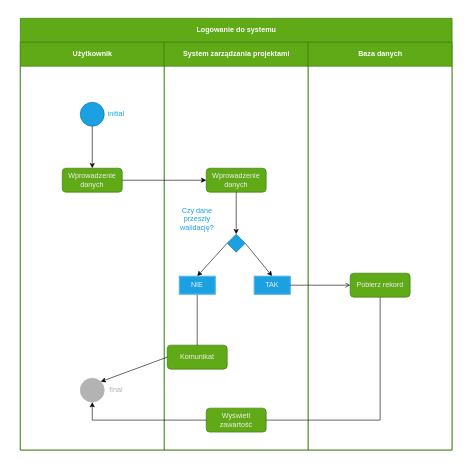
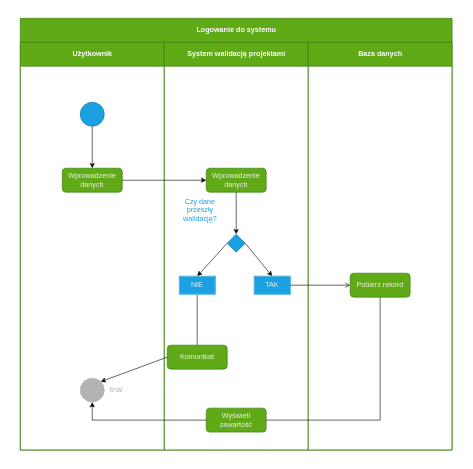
(236, 54) -> (236, 54)
(116, 114) -> none
(197, 219) -> (200, 210)
